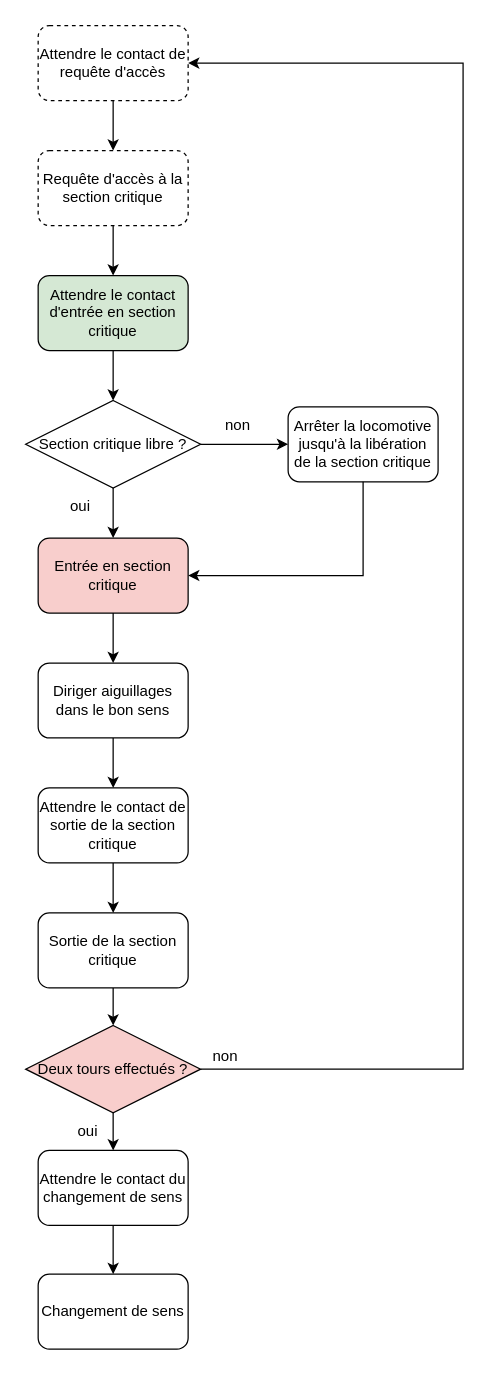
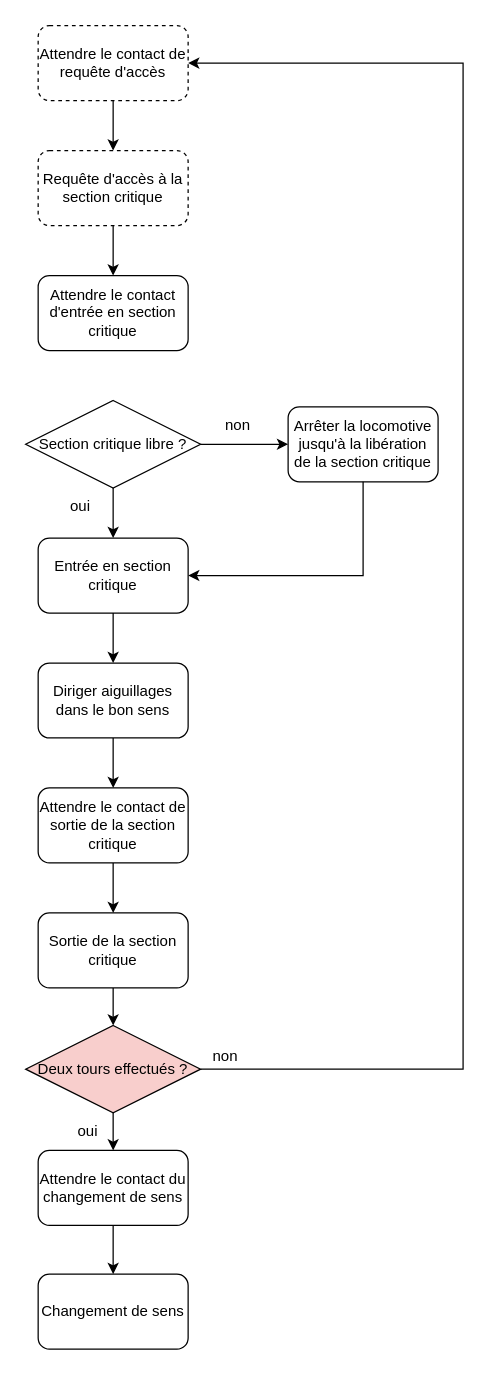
(113, 313) -> (113, 313)
(113, 372) -> none
(113, 576) -> (113, 576)
